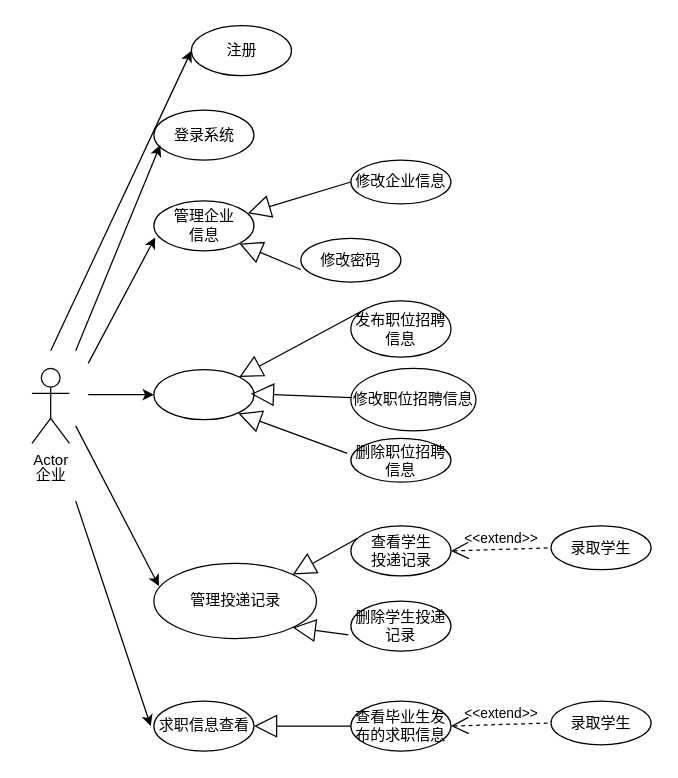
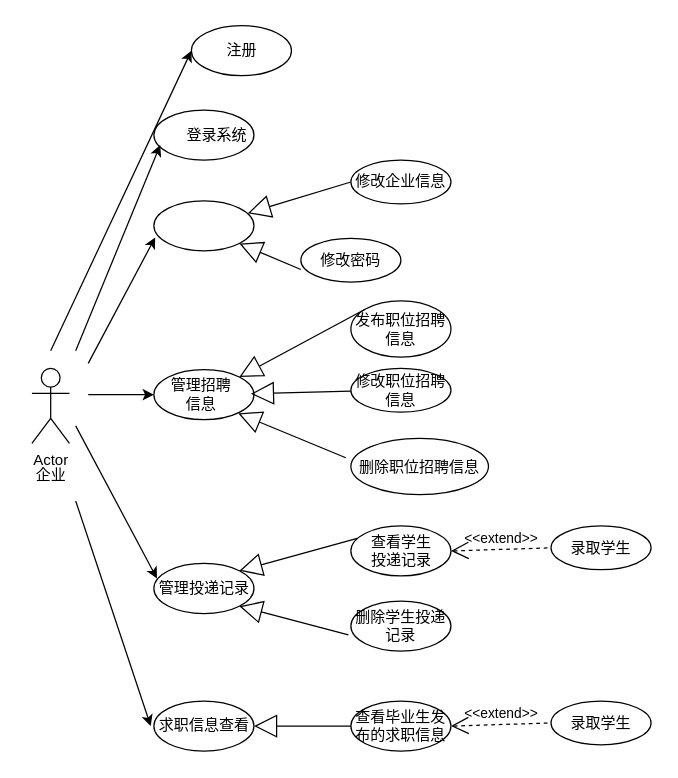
(204, 135) -> (216, 135)
(204, 226) -> none
none -> (201, 394)
(413, 399) -> (401, 390)
(401, 460) -> (419, 466)
(235, 601) -> (204, 588)
